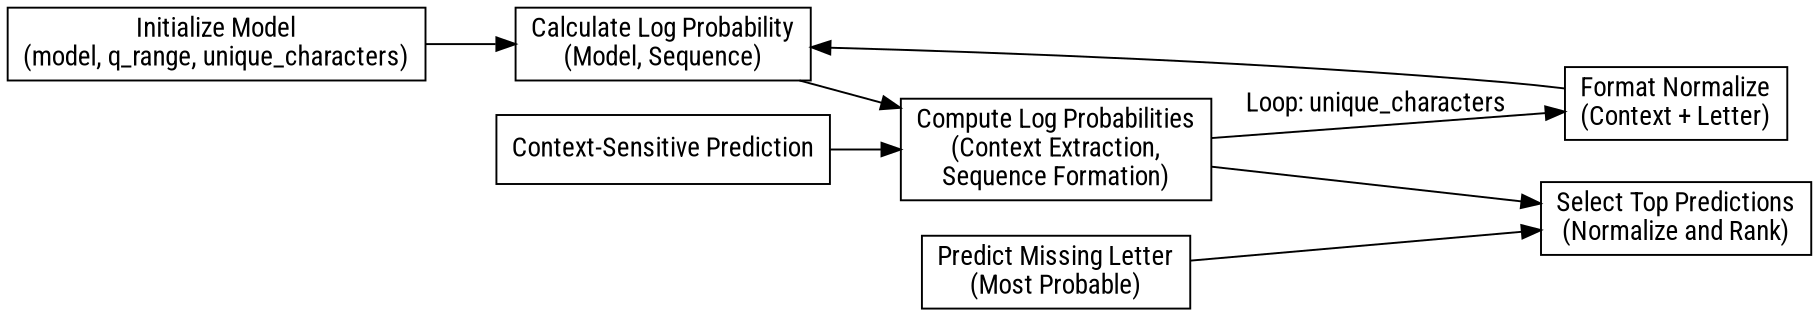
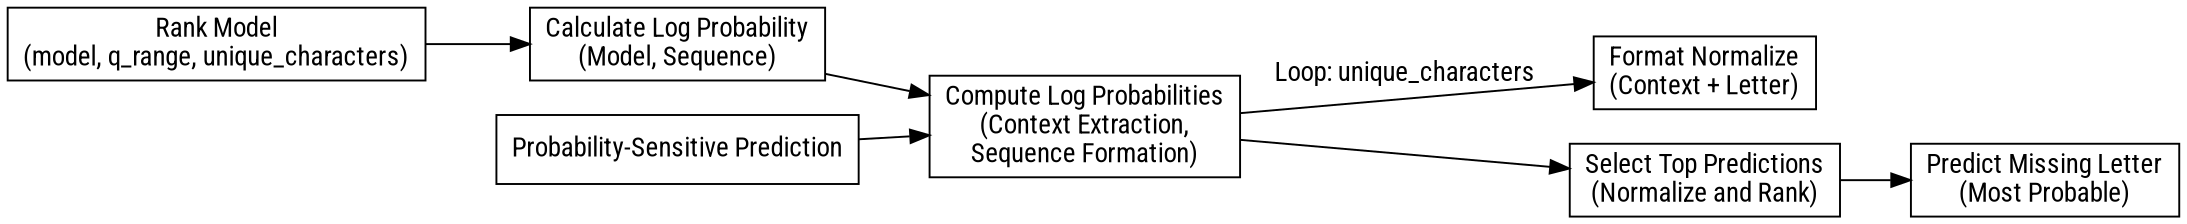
(217, 44) -> (217, 44)
(1198, 62) -> none
(663, 150) -> (678, 150)
(1356, 246) -> (1866, 180)
